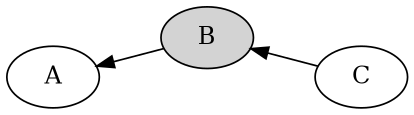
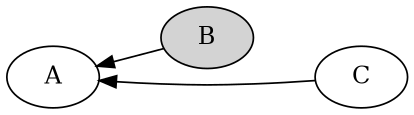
(293, 60) -> (216, 85)
